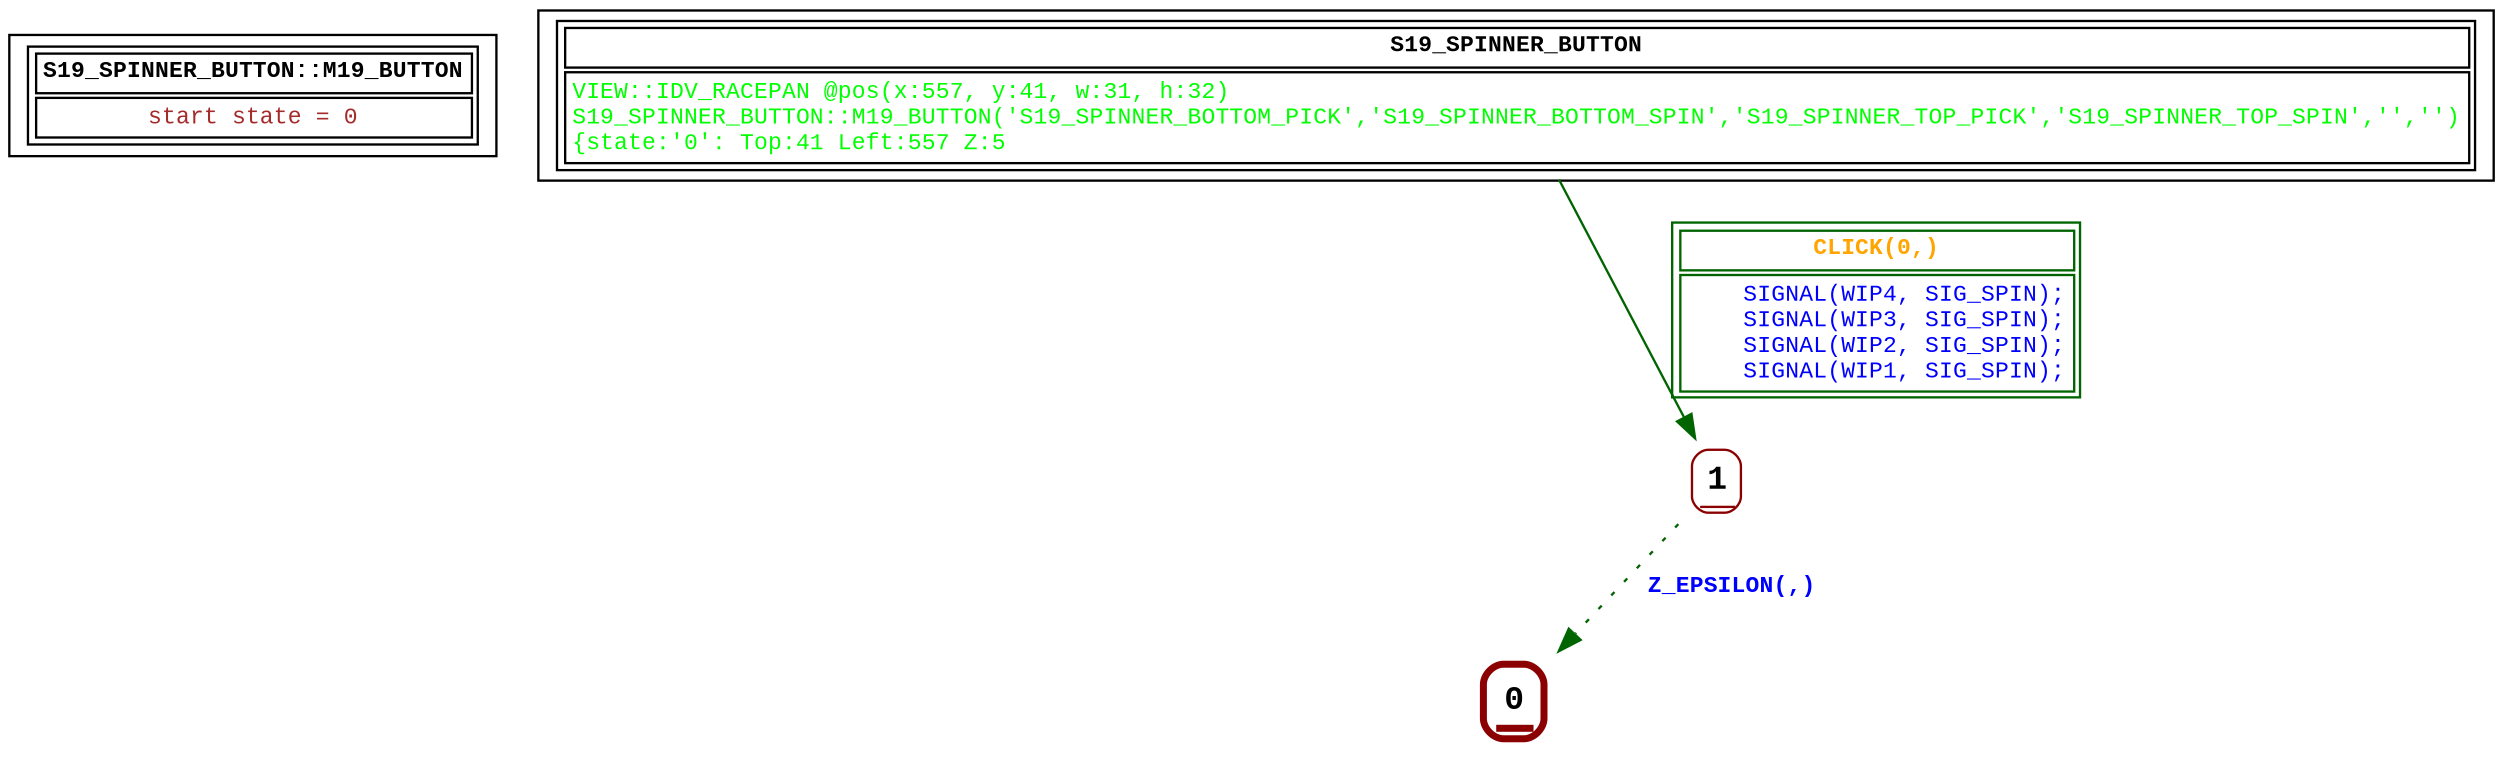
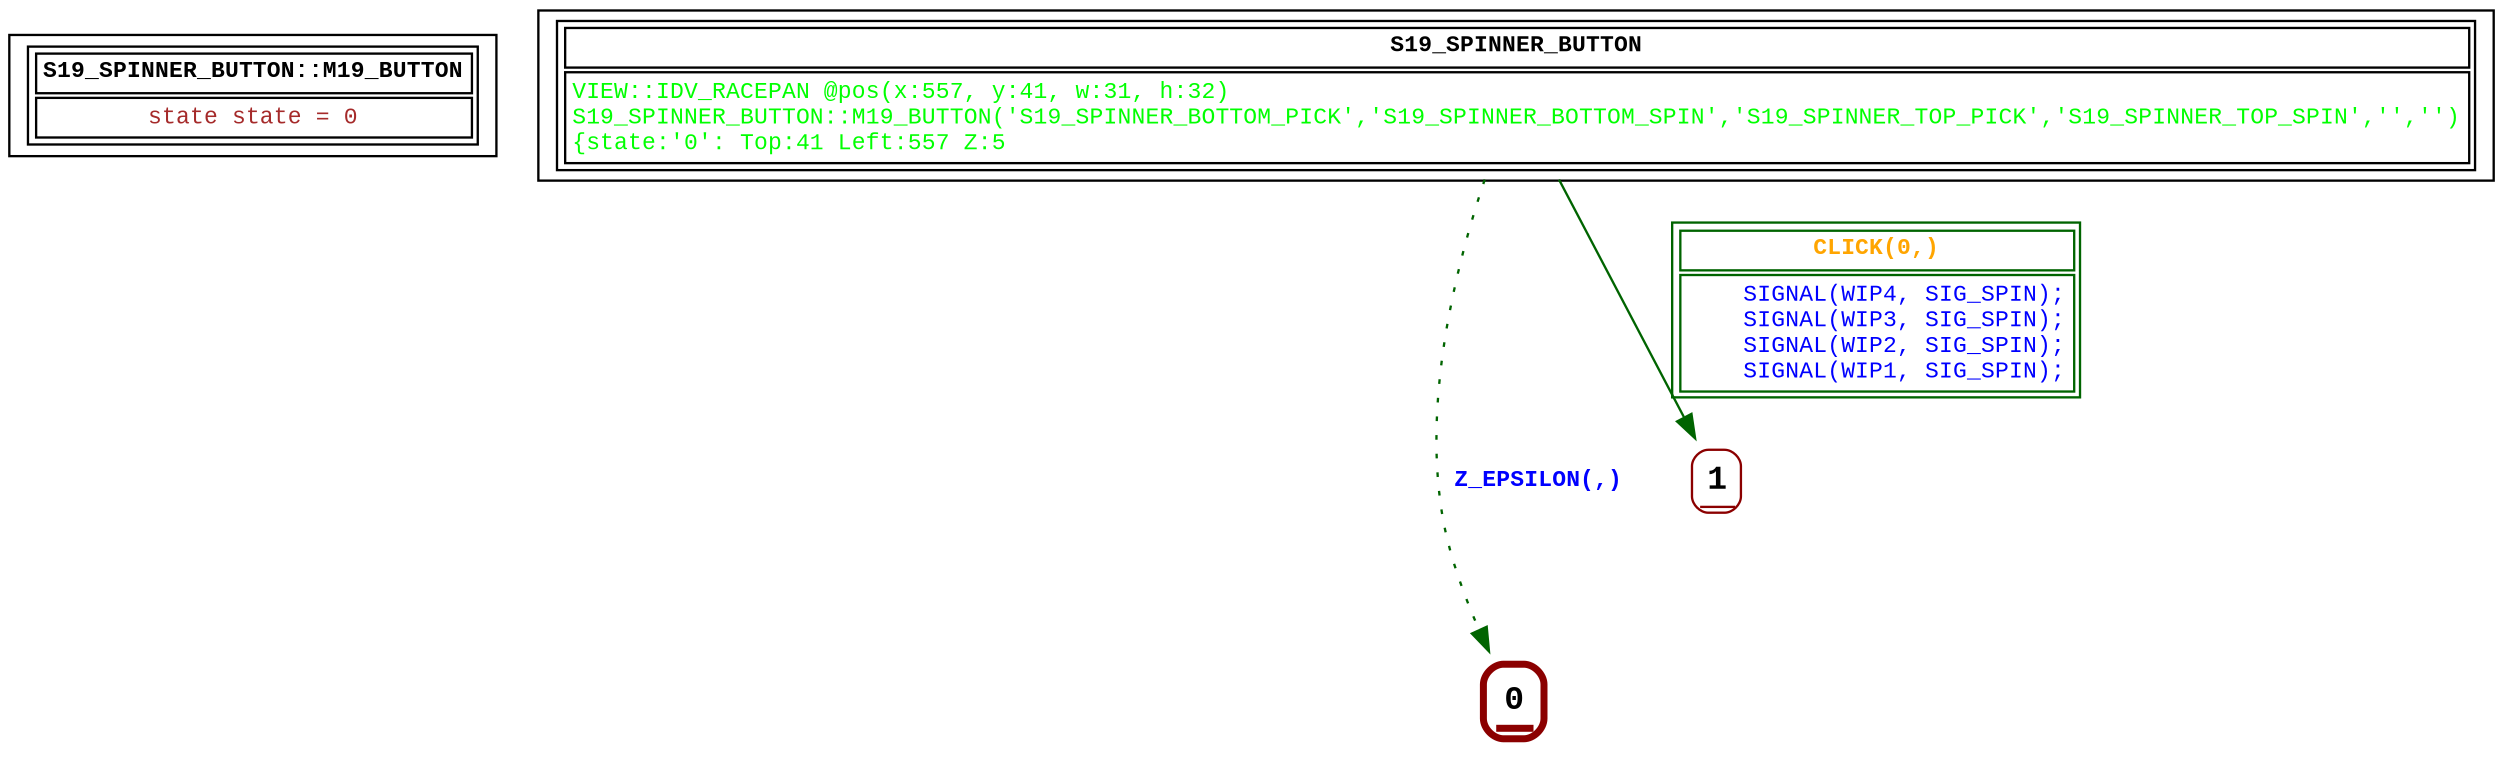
(254, 117) -> (254, 117)
(1627, 579) -> (1438, 405)
